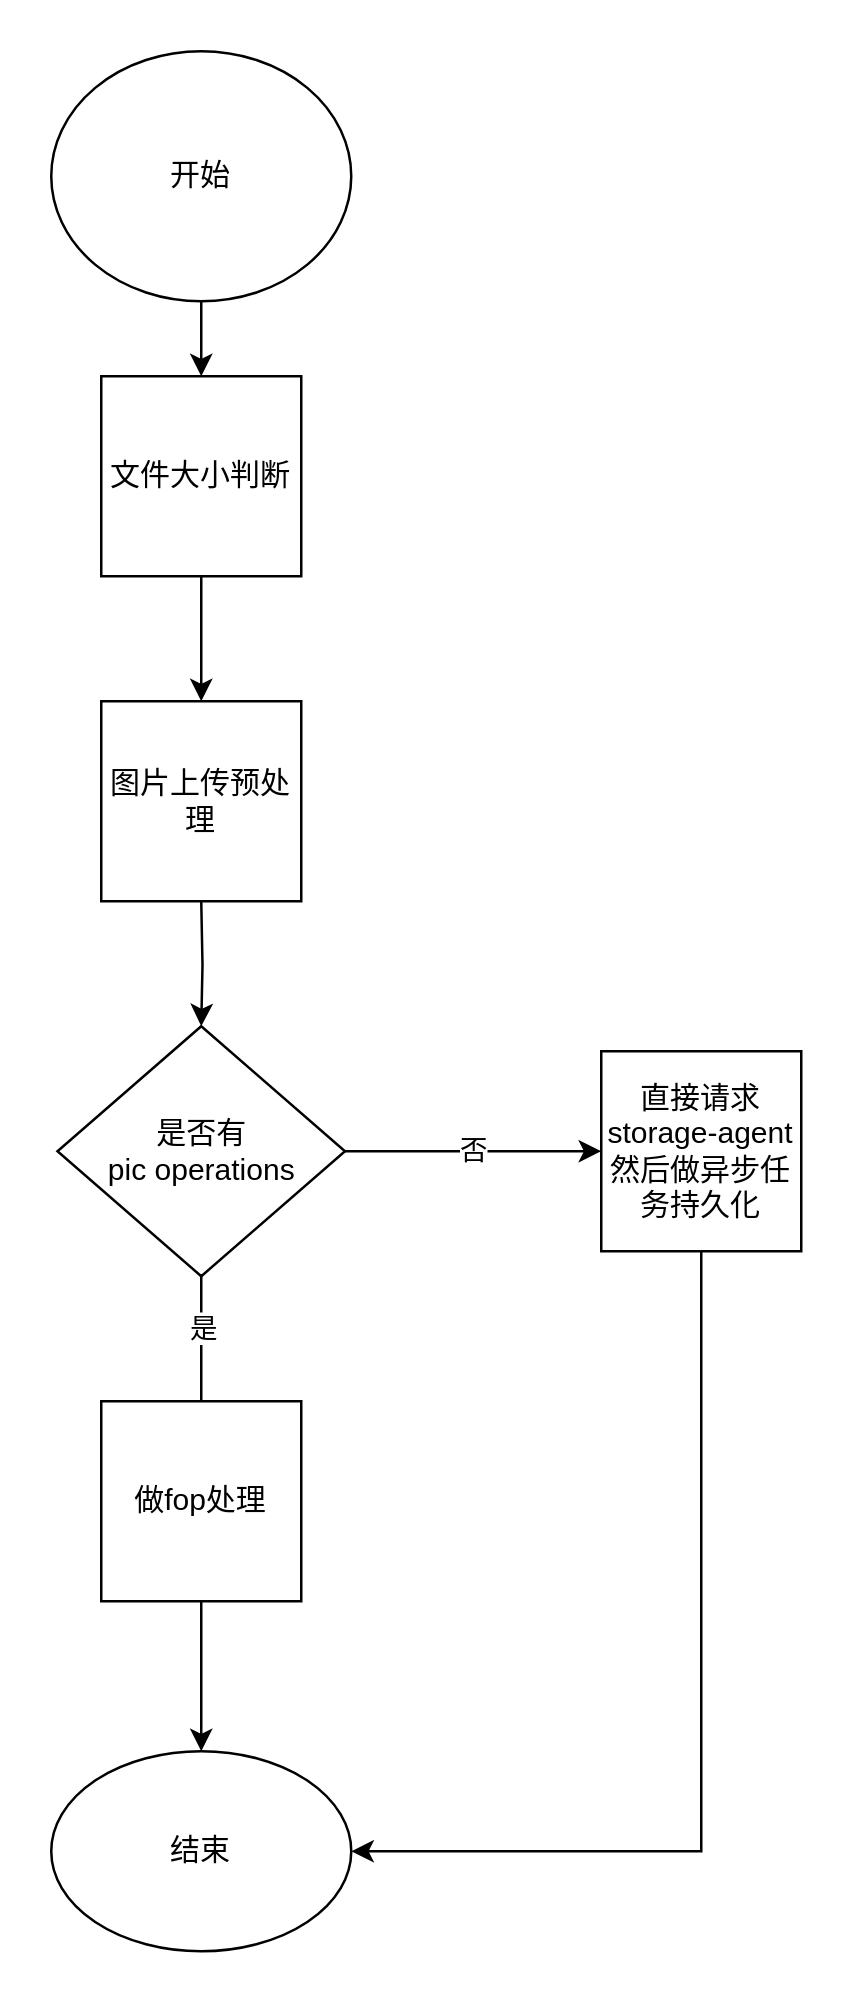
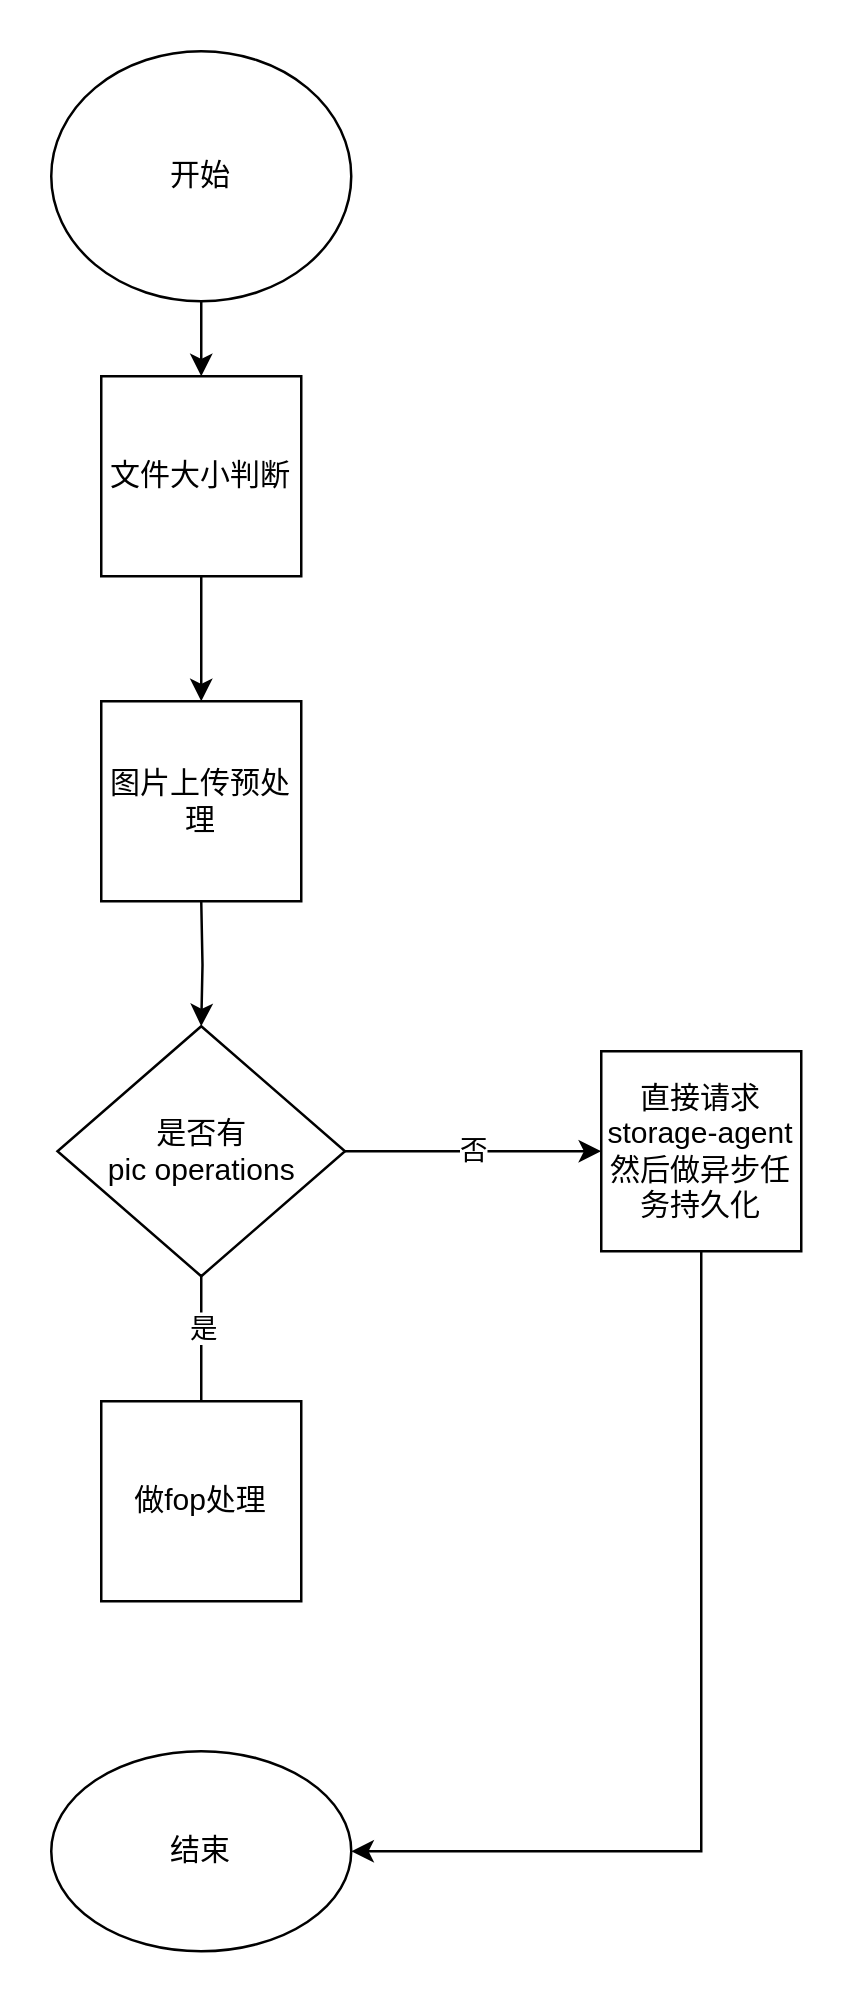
(201, 1668) -> none
